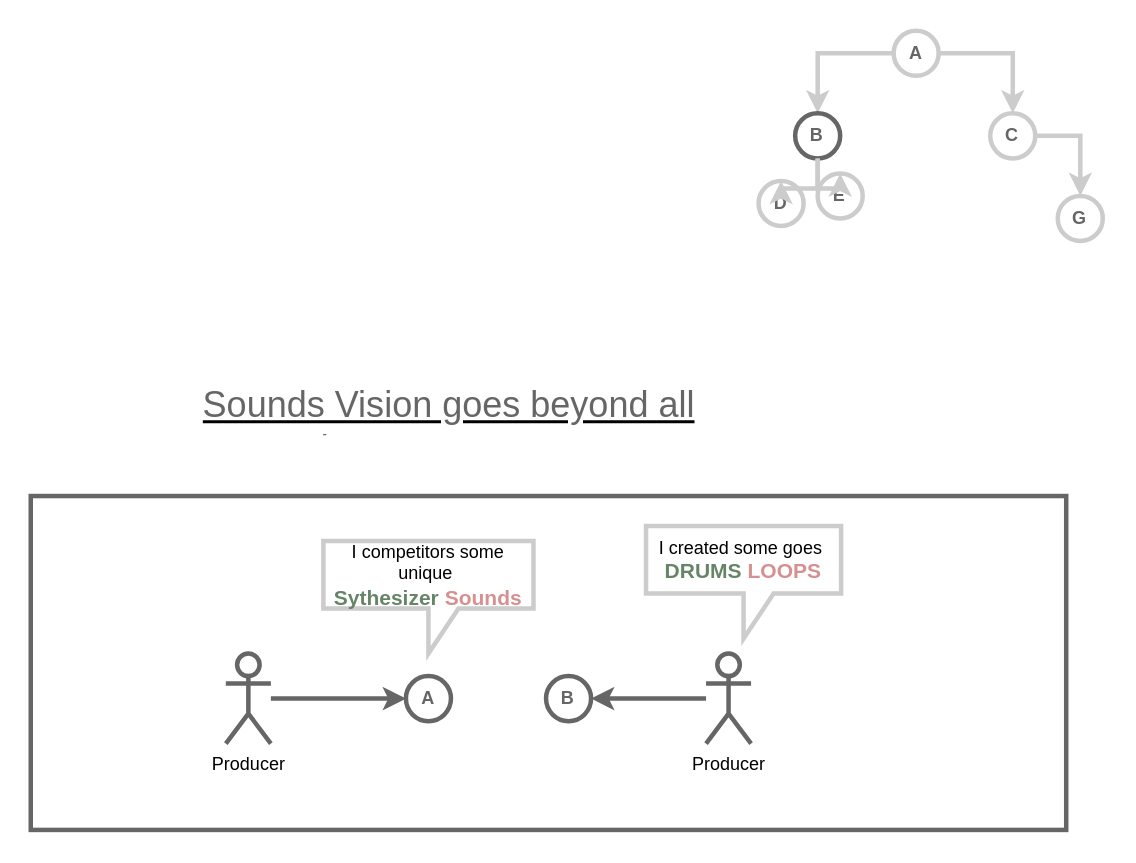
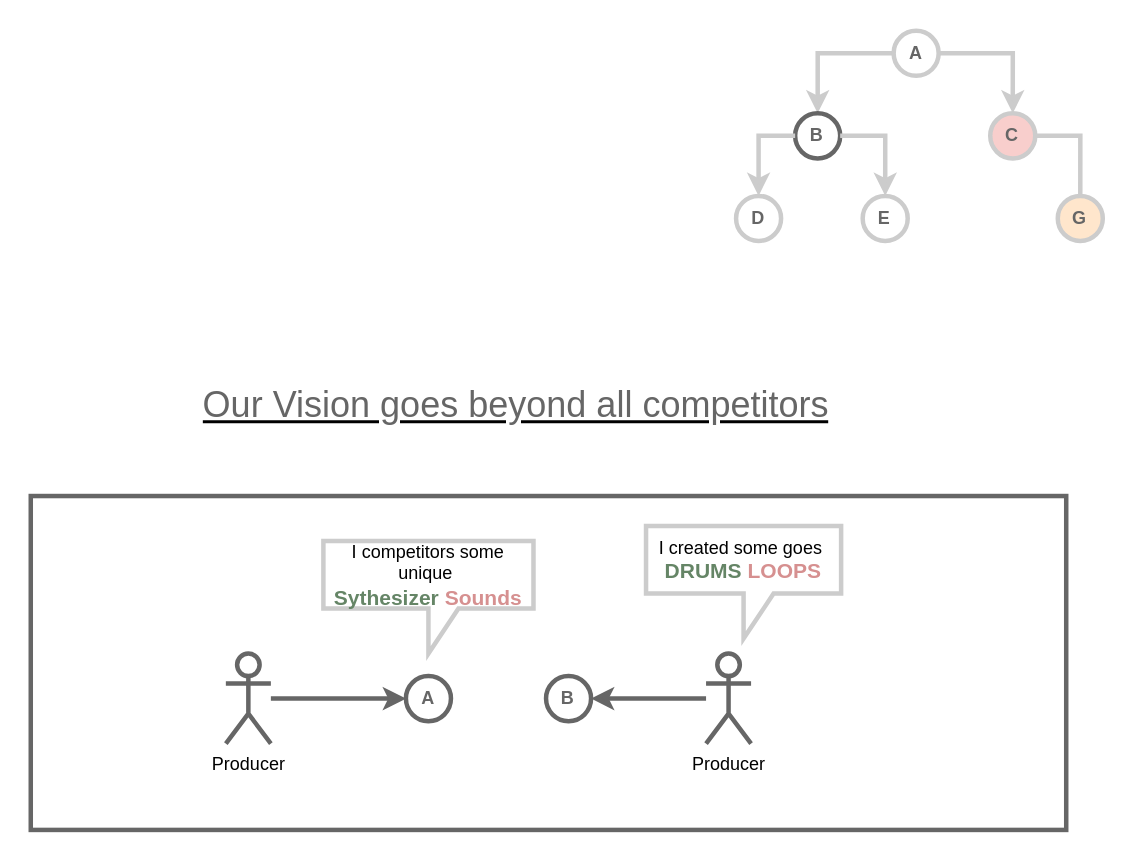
(1012, 136) -> (1012, 136)
(1080, 178) -> (1080, 186)
(840, 196) -> (885, 218)
(781, 203) -> (758, 218)
(1080, 218) -> (1080, 218)
(386, 372) -> (371, 372)
